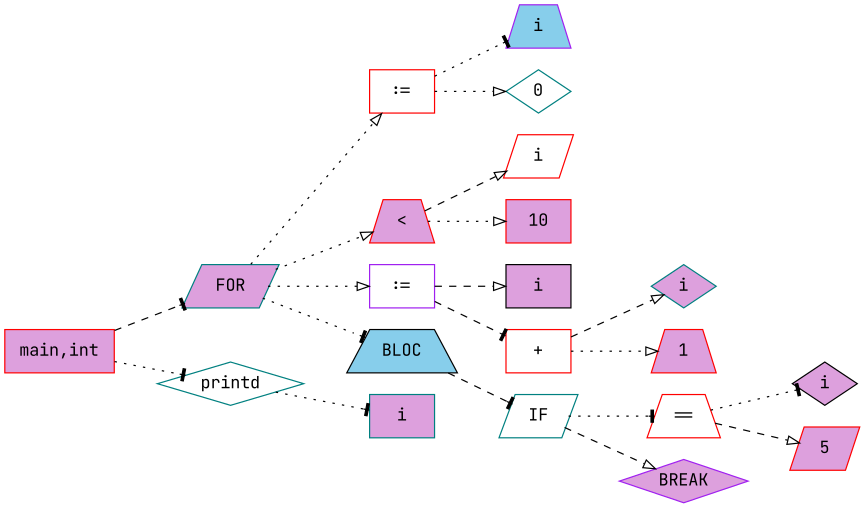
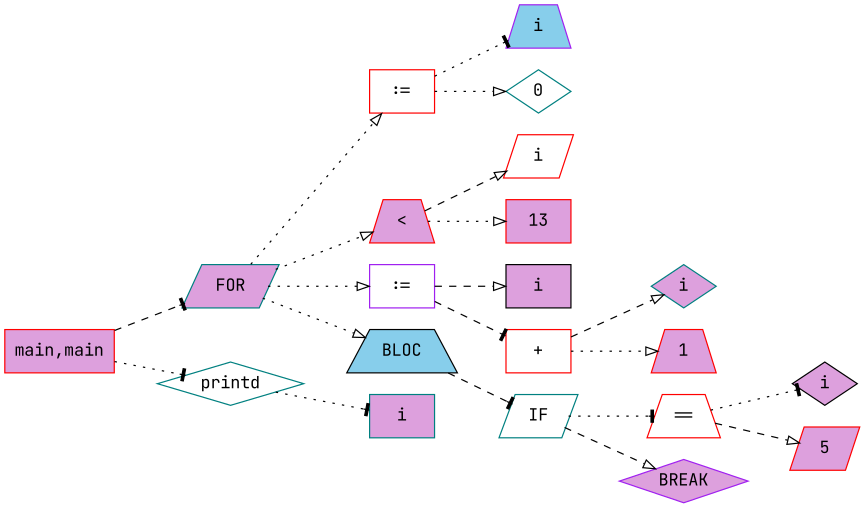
(538, 221) -> (538, 221)
(308, 316) -> (308, 316)
(60, 351) -> (60, 351)
